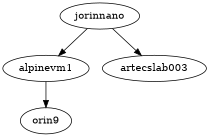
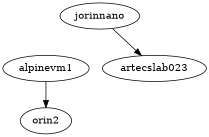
(76, 40) -> none
(154, 68) -> (154, 68)
(46, 121) -> (46, 121)
